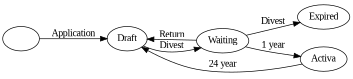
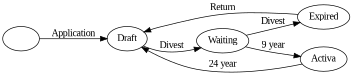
(175, 40) -> (224, 14)
(273, 45) -> (273, 45)
